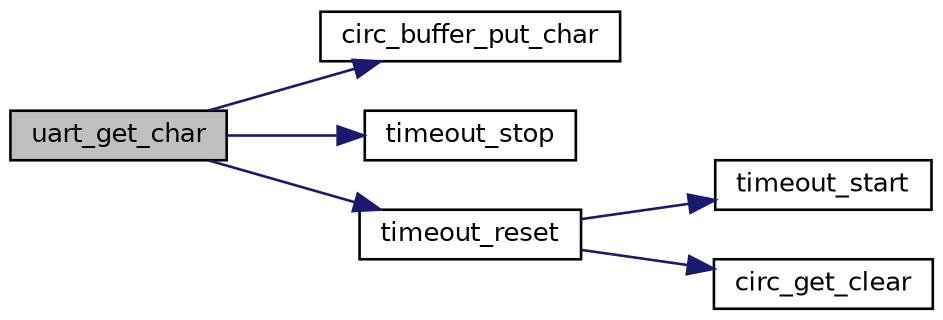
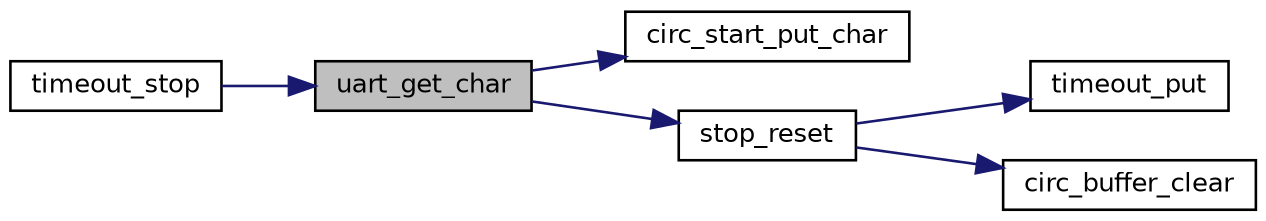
(470, 36) -> (767, 36)
(282, 135) -> (255, 86)
(823, 185) -> (1130, 86)
(470, 234) -> (767, 135)
(823, 284) -> (1130, 185)
